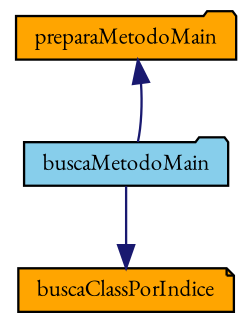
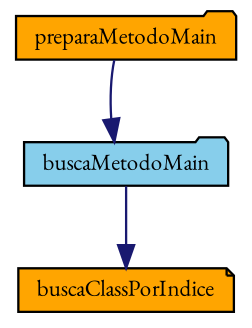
(141, 113) -> (111, 89)
